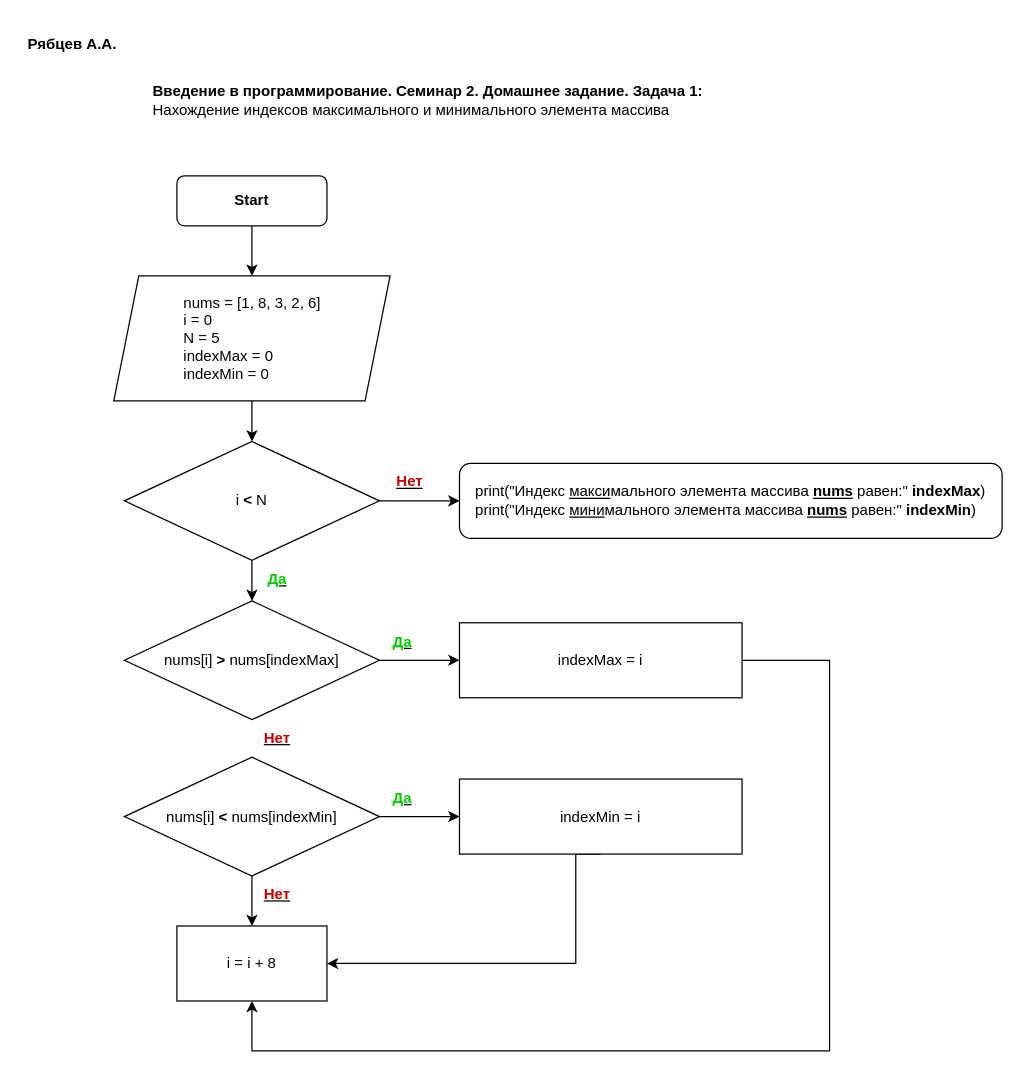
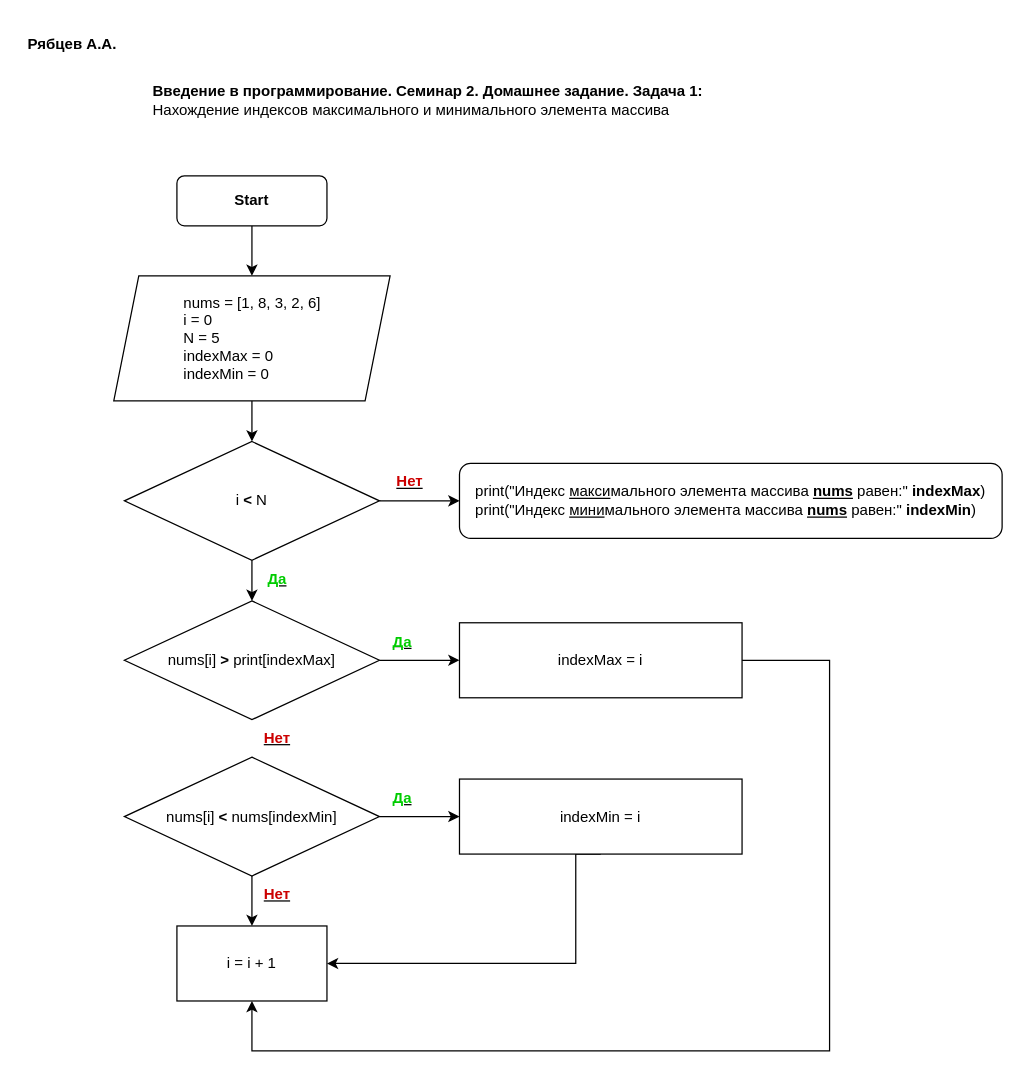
(252, 661) -> (252, 661)
(252, 963) -> (252, 963)
